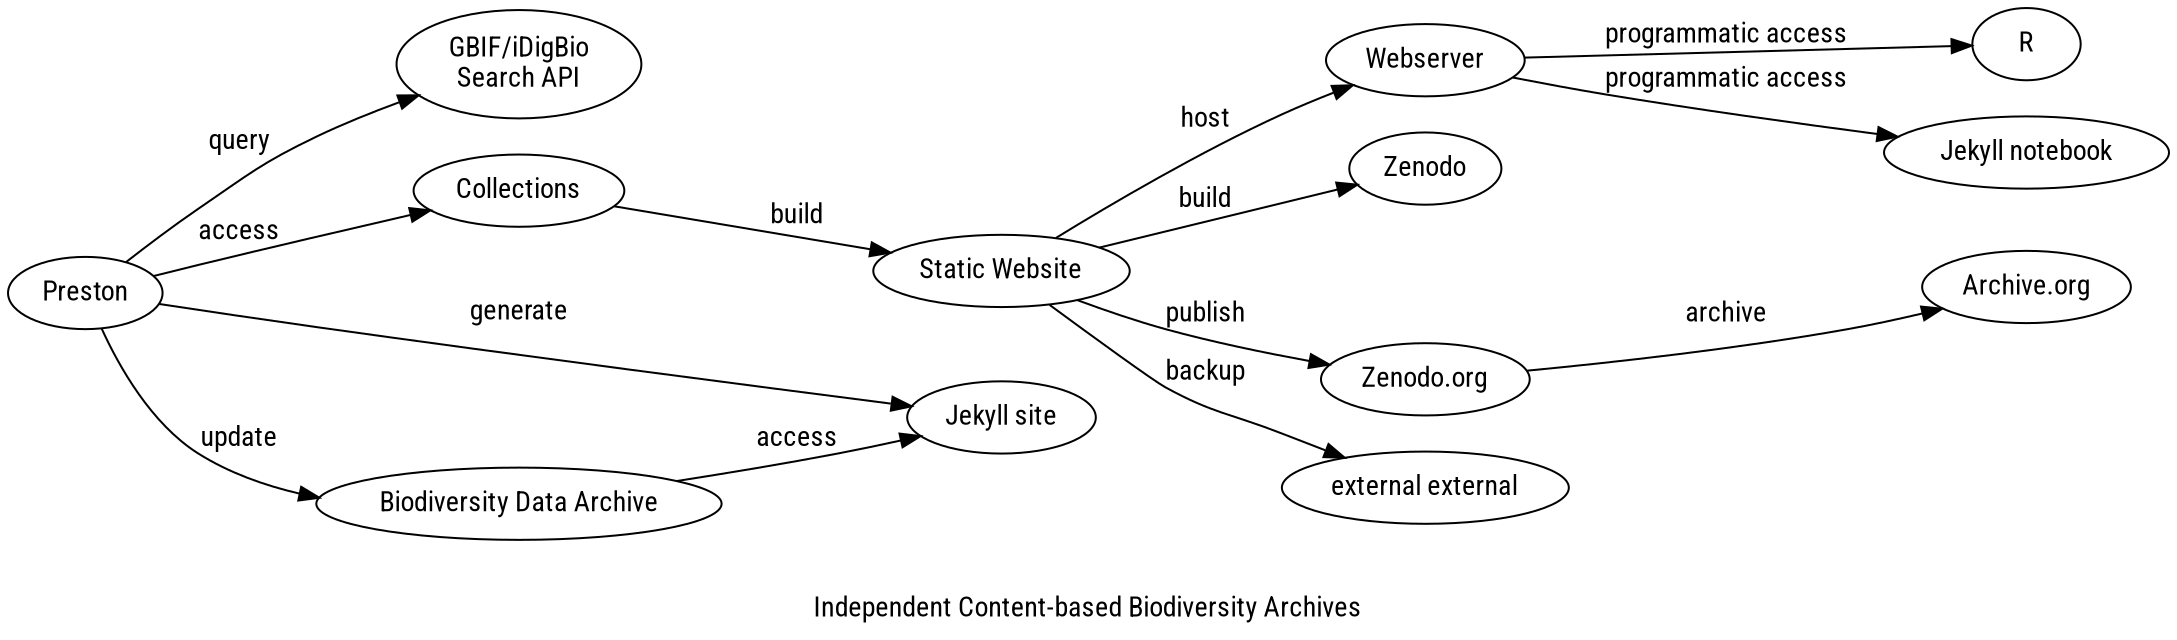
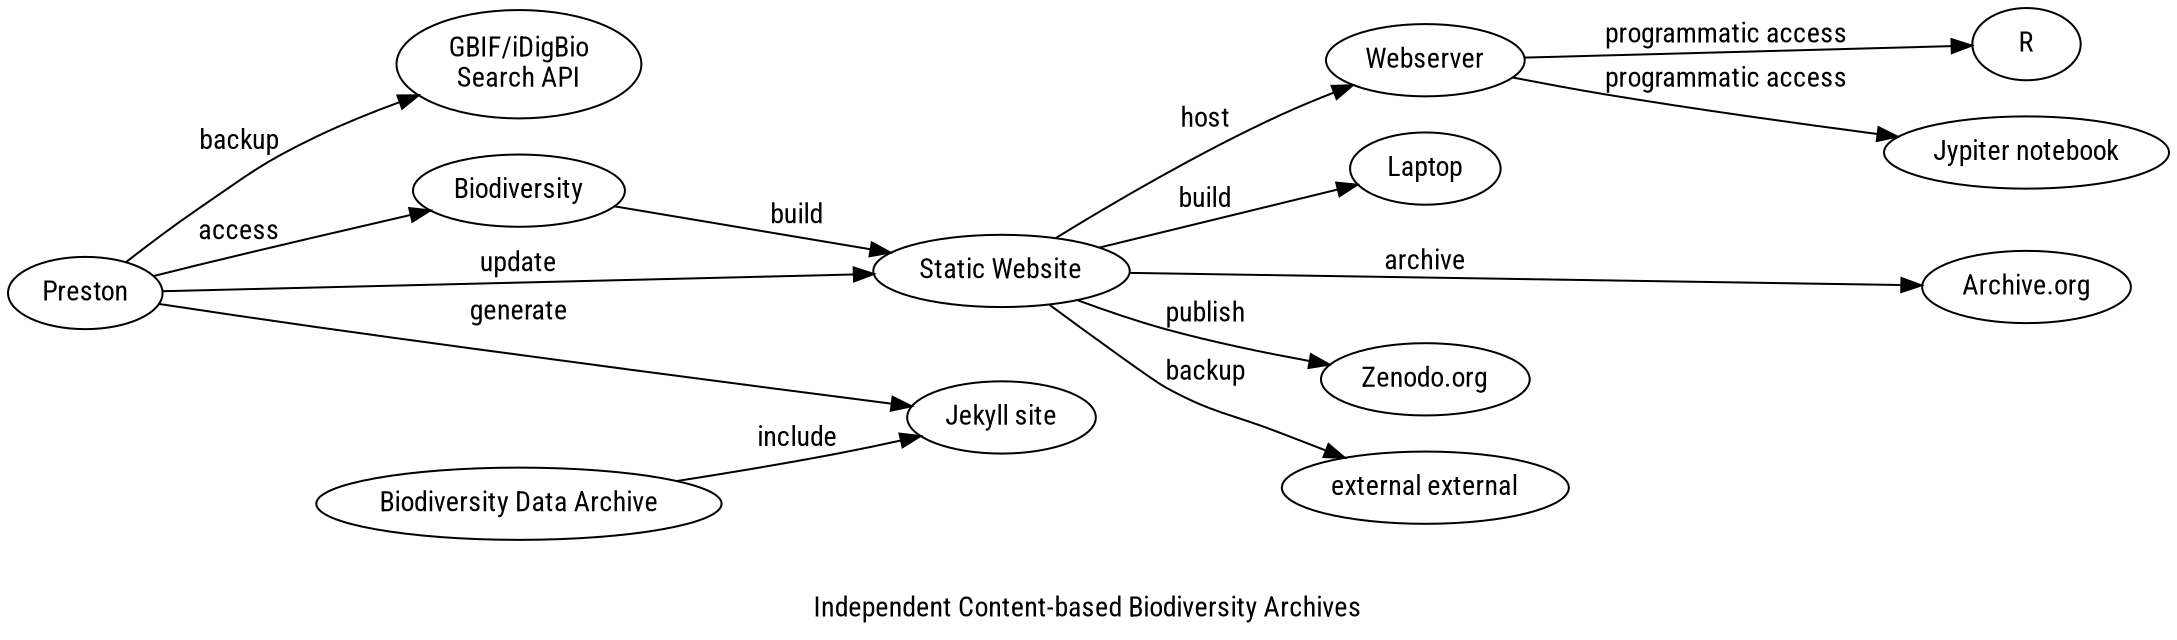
(240, 141) -> (240, 141)
(2027, 153) -> (2027, 153)
(1425, 169) -> (1425, 169)
(519, 191) -> (519, 191)
(1726, 348) -> (1515, 279)
(178, 438) -> (508, 283)
(797, 439) -> (797, 439)
